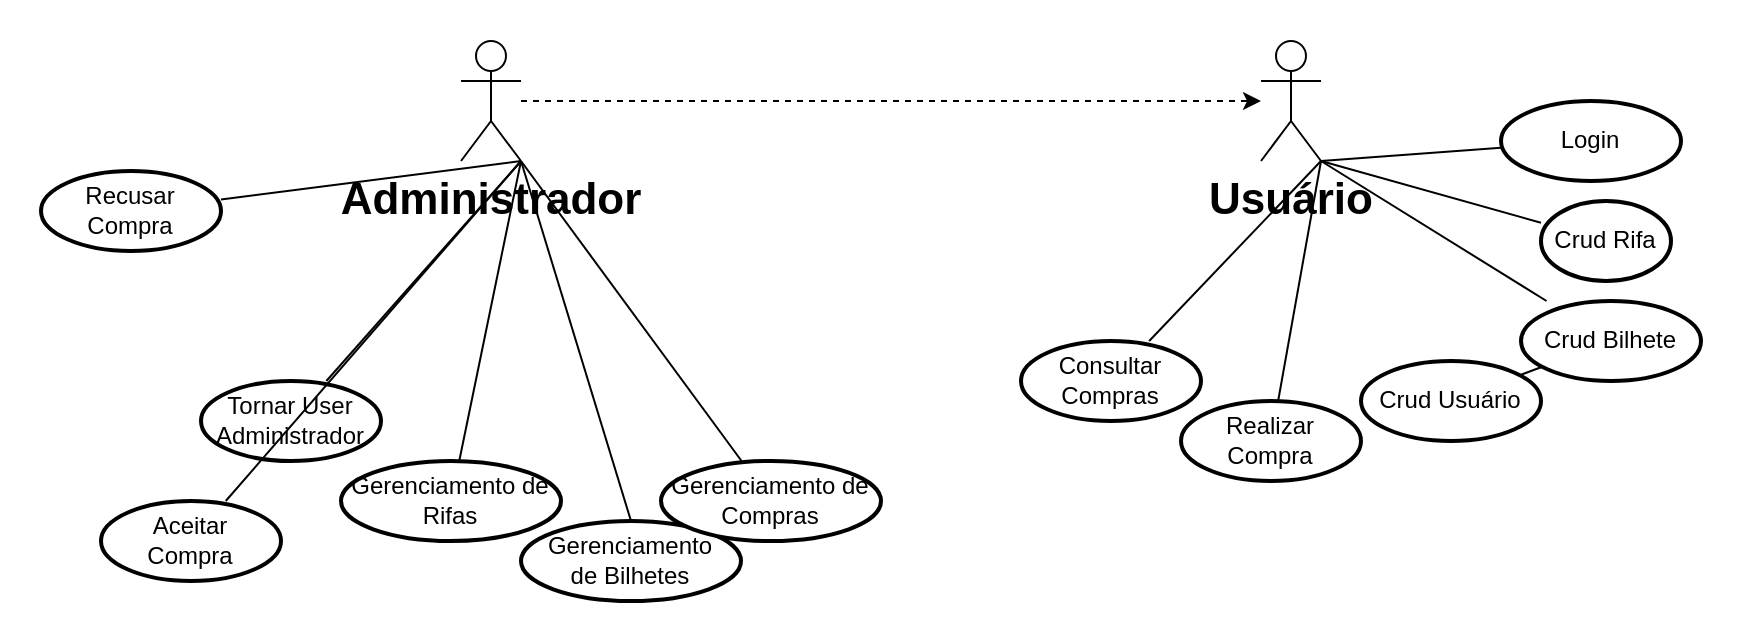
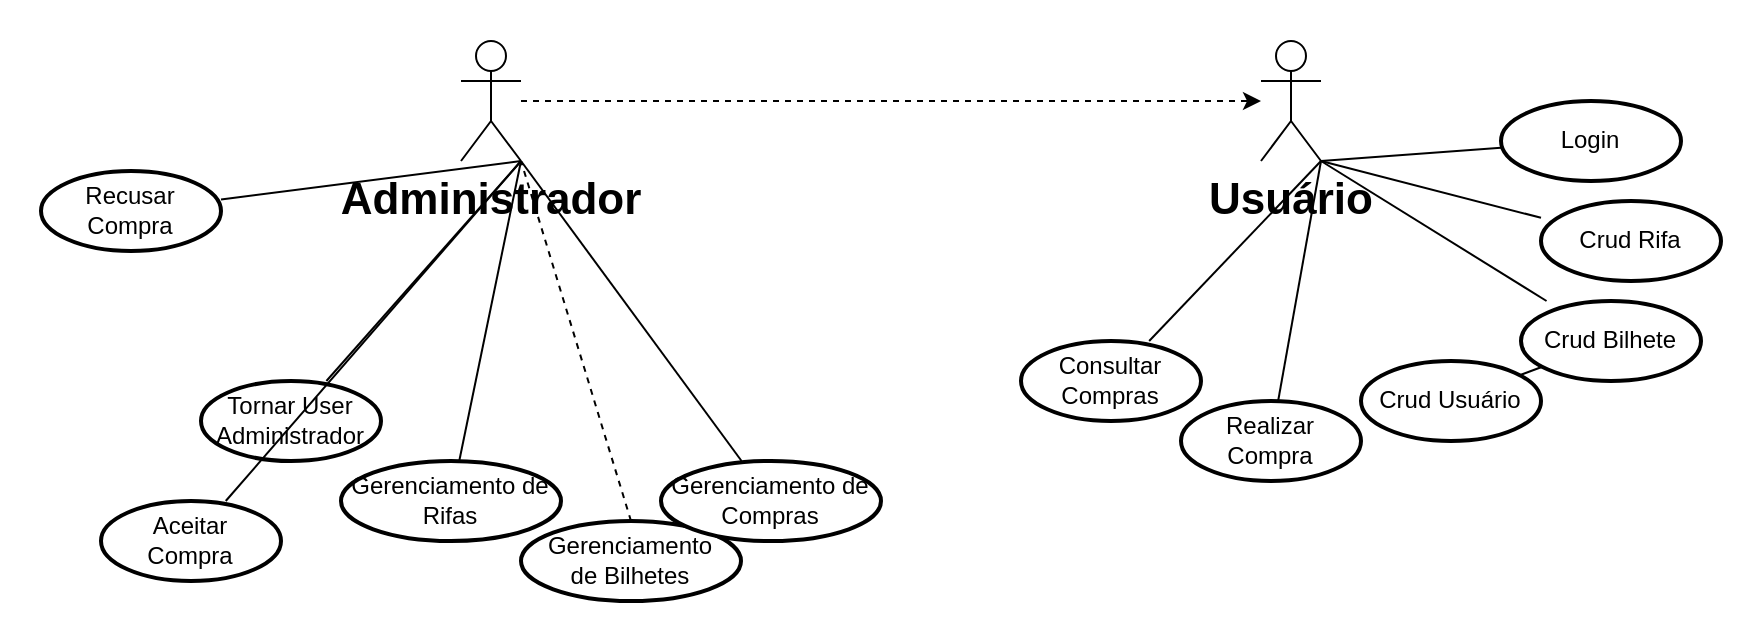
(1606, 241) -> (1631, 241)
(583, 364) -> (583, 364)
